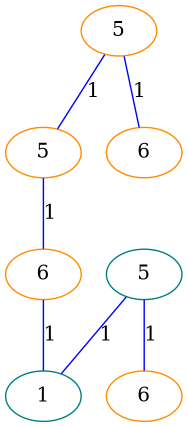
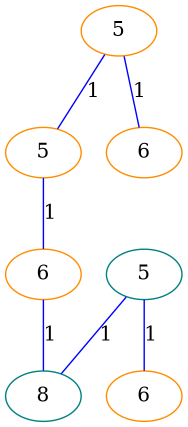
(43, 396) -> (43, 396)
